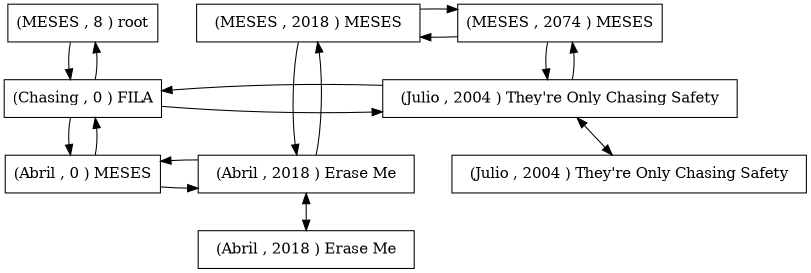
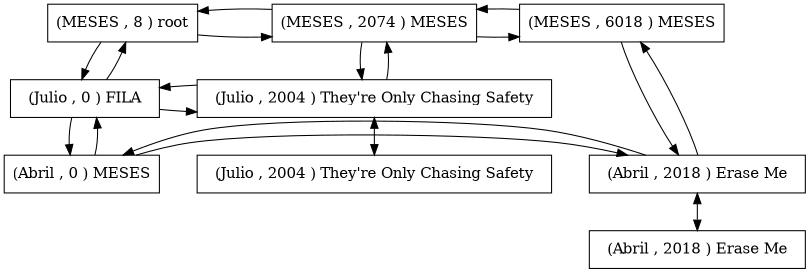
none -> (240, 9)
(308, 23) -> (622, 23)
none -> (230, 37)
(83, 99) -> (85, 99)
